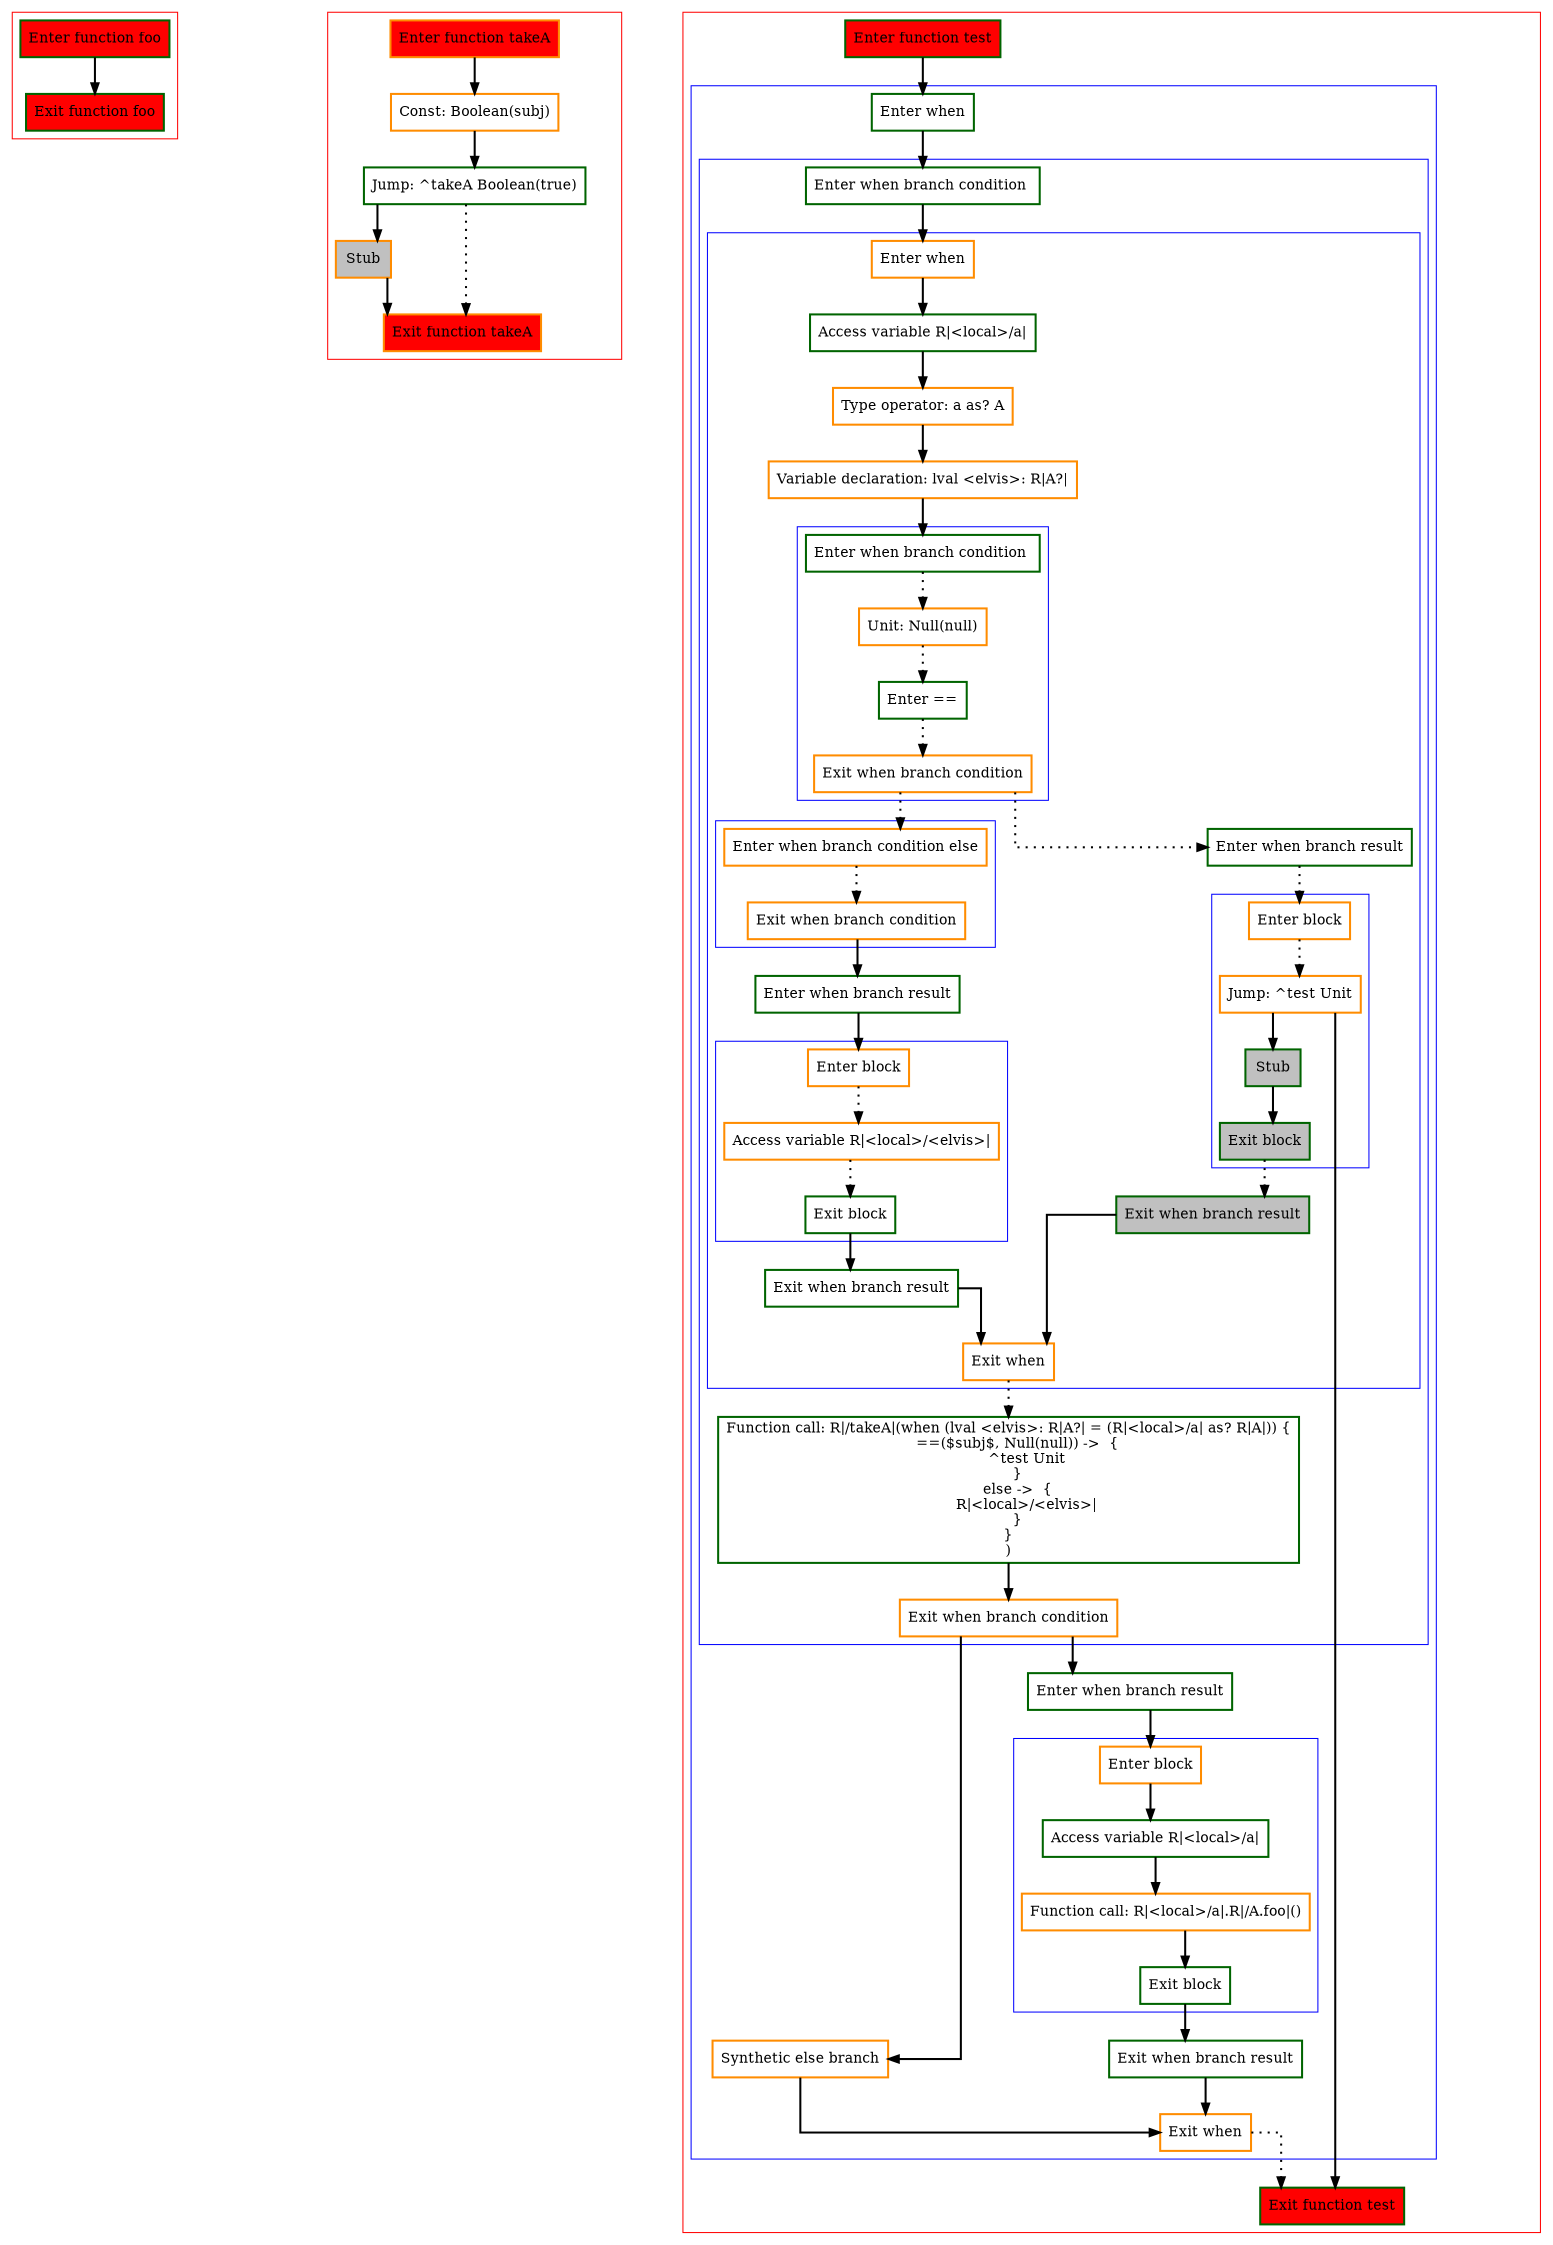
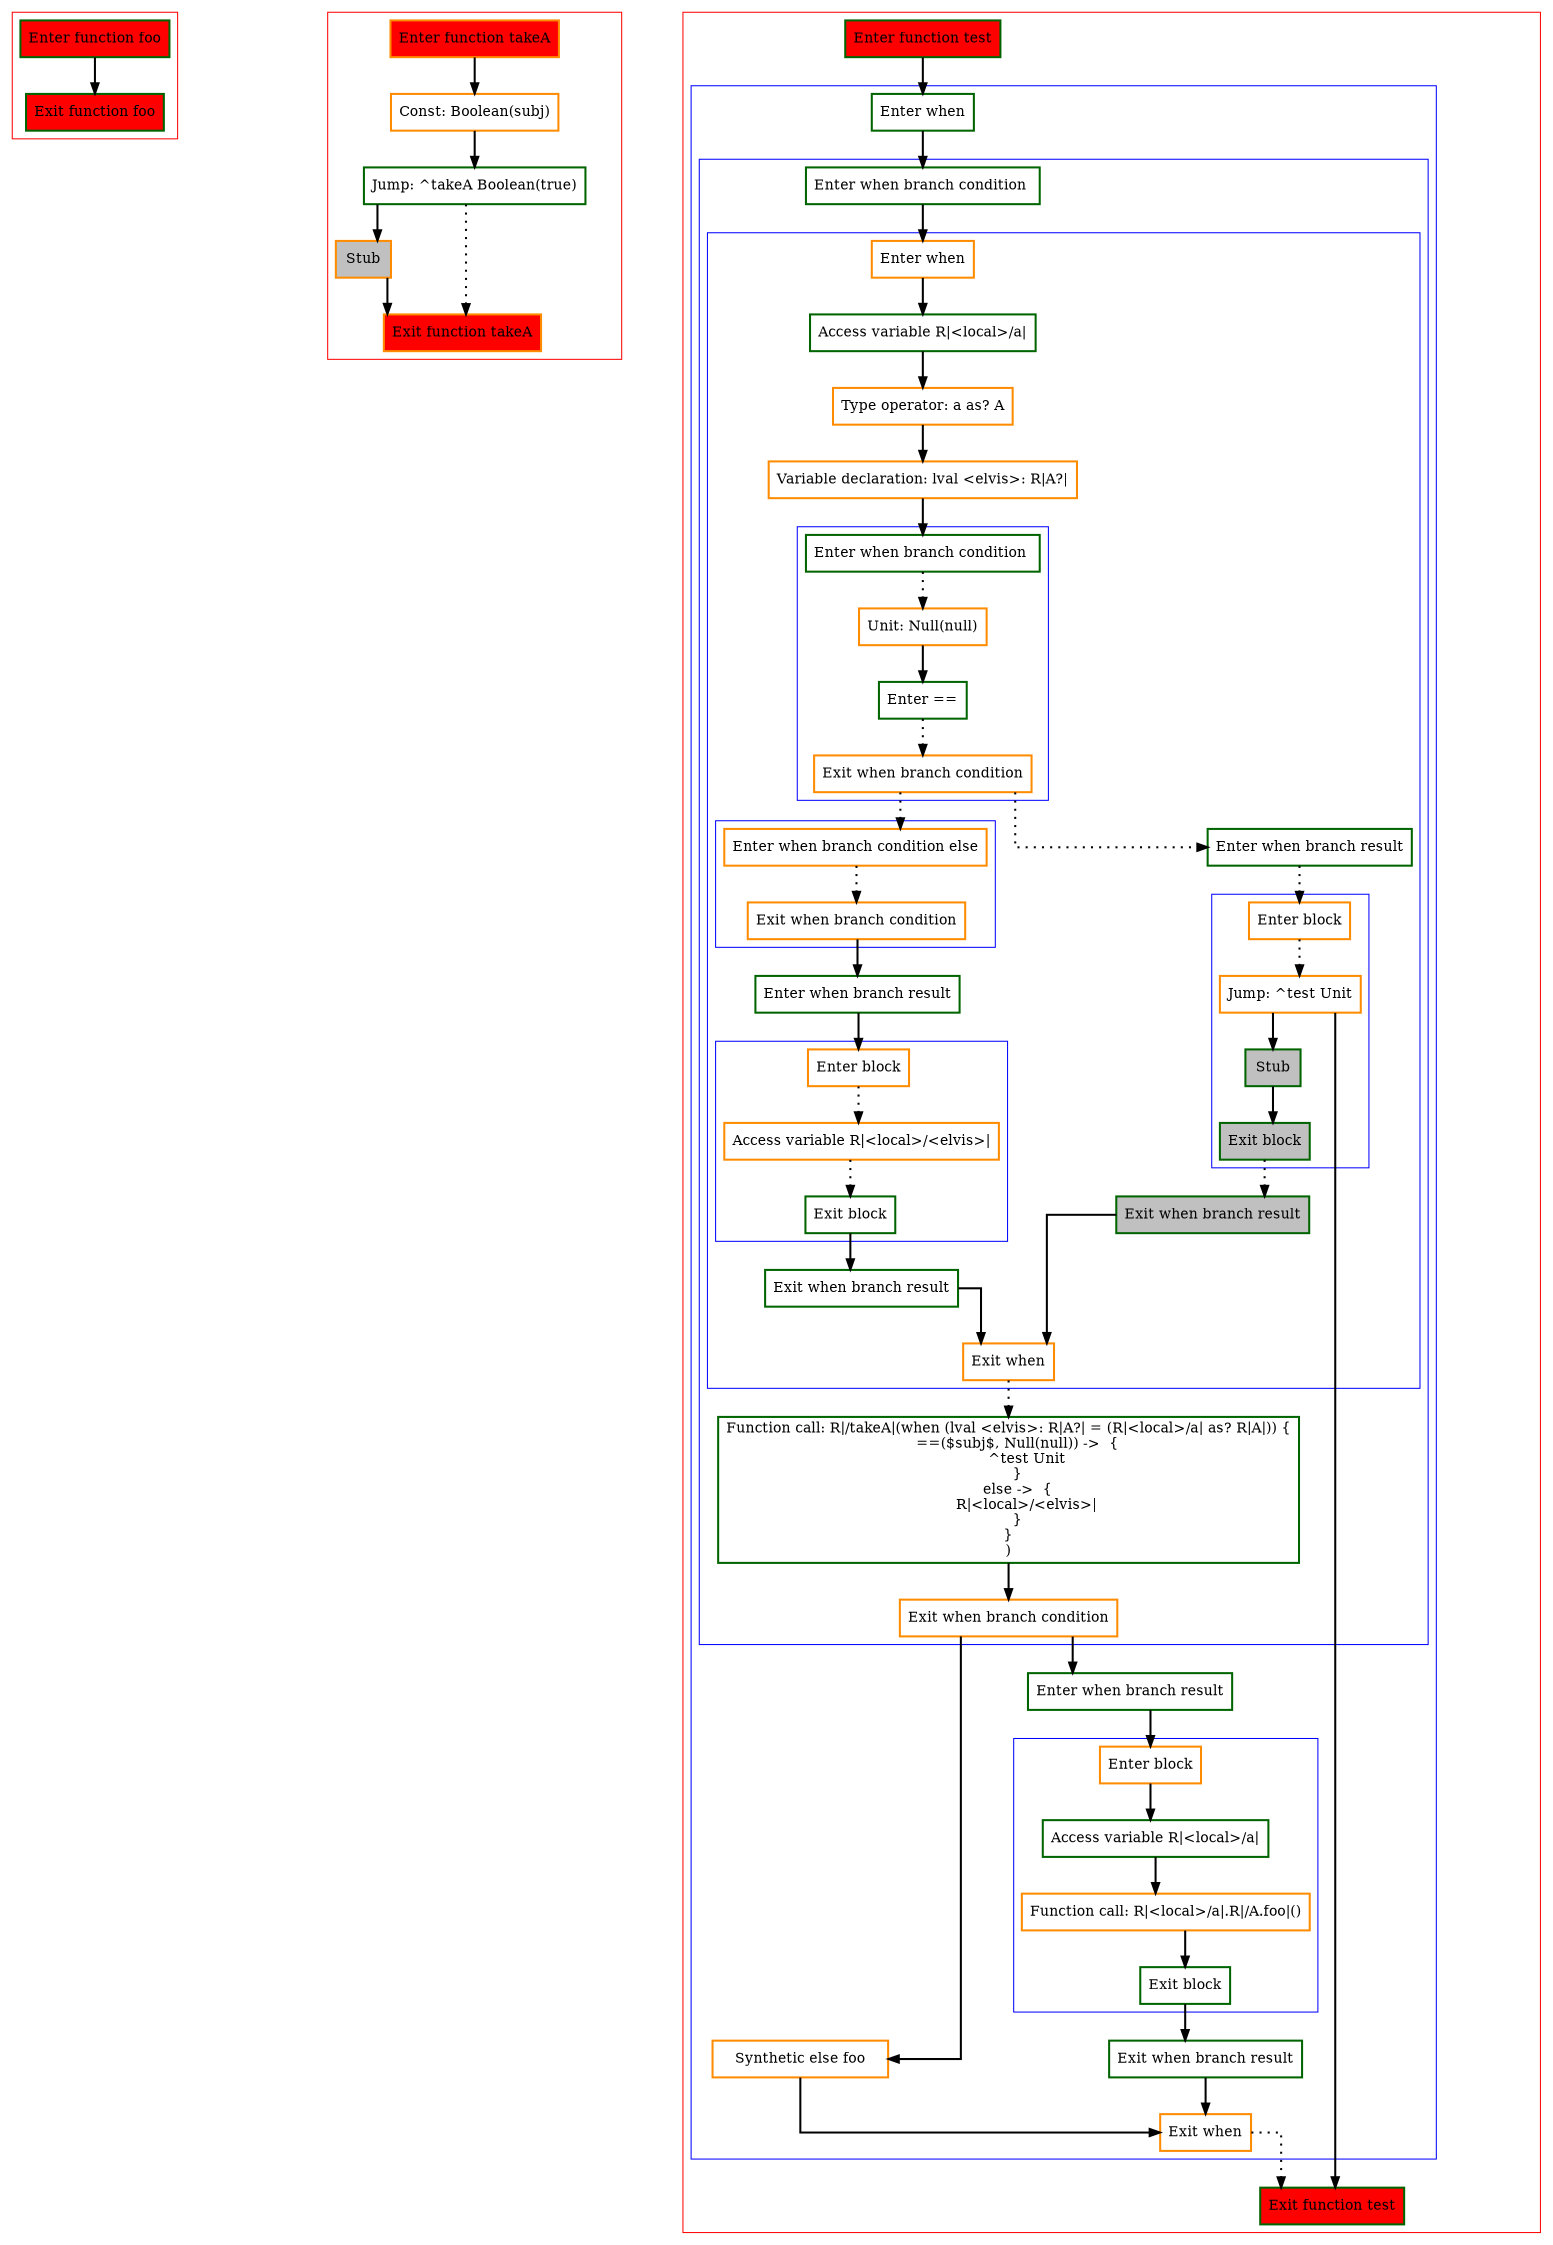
(923, 658) -> (923, 658)
(800, 2059) -> (800, 2059)
